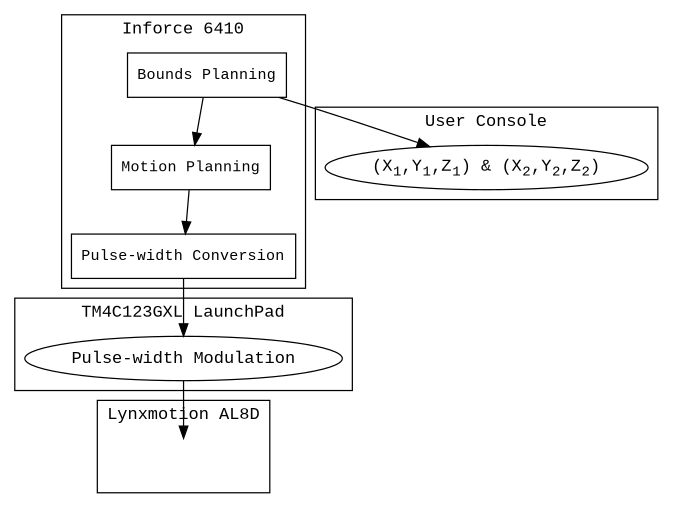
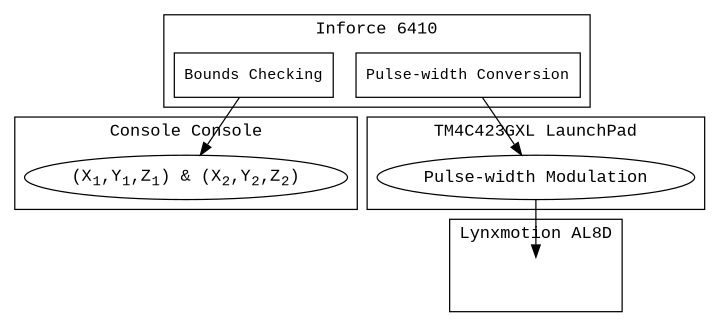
(207, 75) -> (254, 75)
(487, 121) -> (186, 131)
(191, 168) -> none
(184, 312) -> (536, 131)
